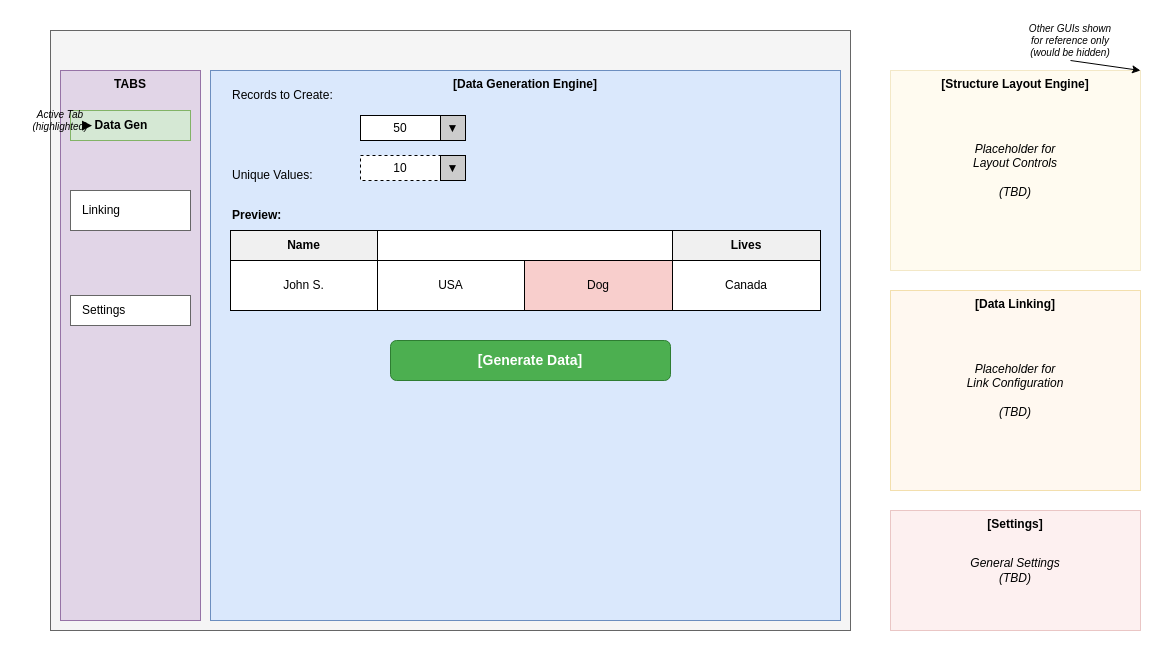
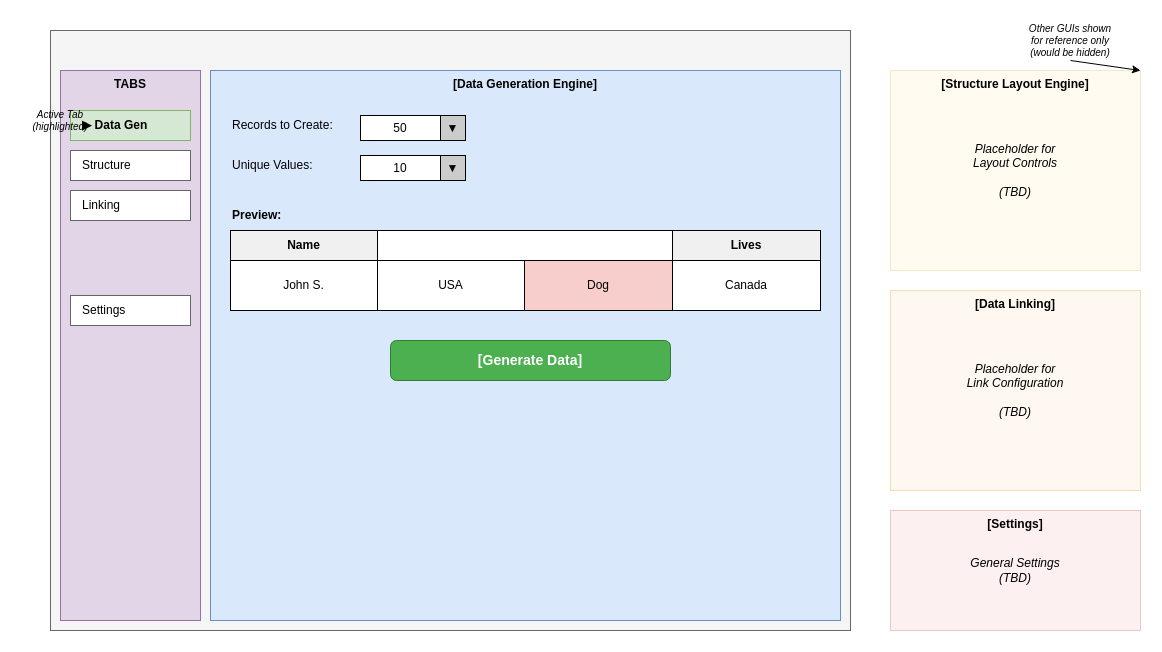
(291, 96) -> (291, 126)
none -> (131, 166)
(401, 168) -> (401, 168)
(291, 176) -> (291, 166)
(131, 211) -> (131, 206)
